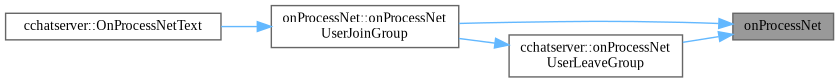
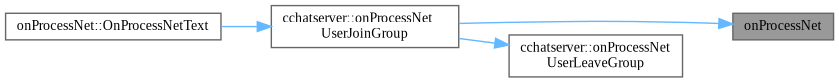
(113, 27) -> (113, 27)
(365, 27) -> (365, 27)
(701, 39) -> none
